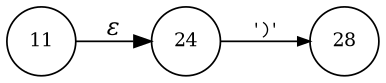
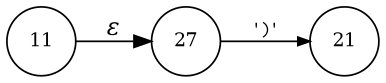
(186, 41) -> (186, 41)
(344, 41) -> (344, 41)
